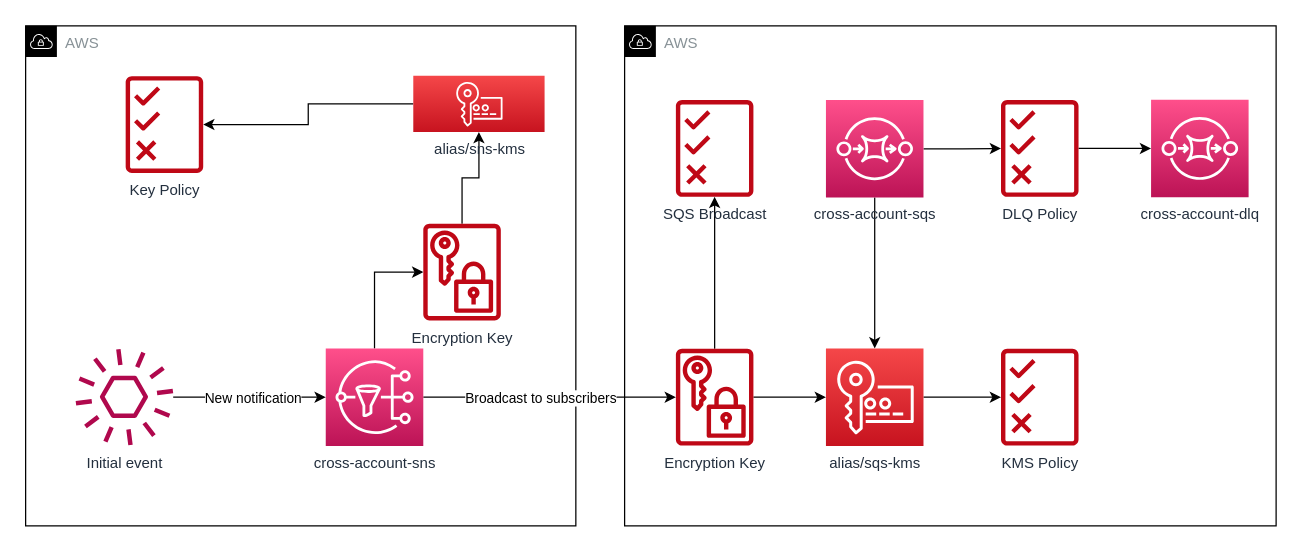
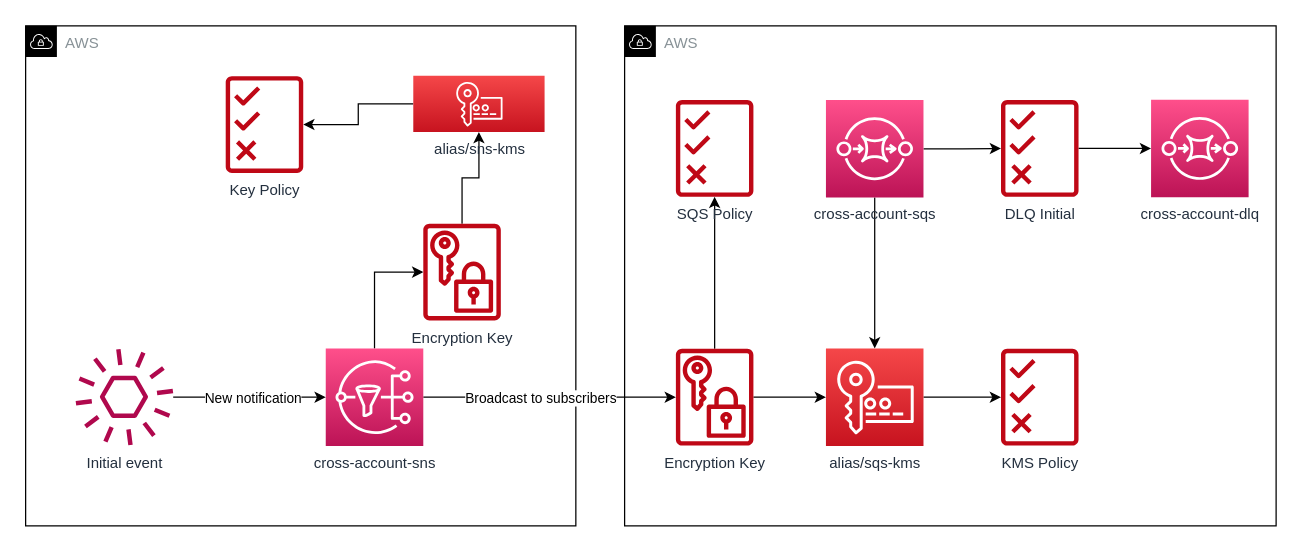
(164, 124) -> (264, 124)
(715, 215) -> (715, 215)
(1040, 215) -> (1040, 215)
